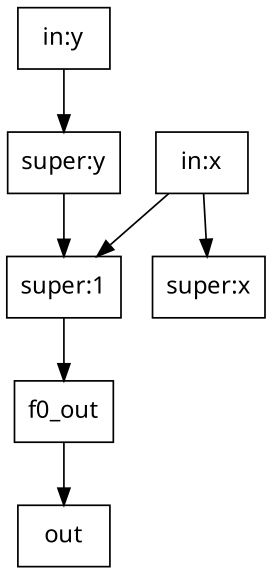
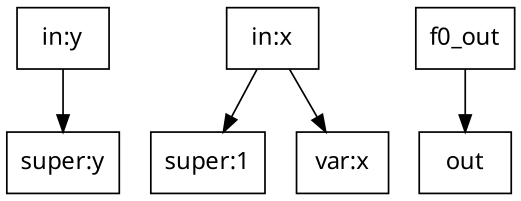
(64, 217) -> none
(209, 287) -> (343, 163)
(64, 341) -> none
